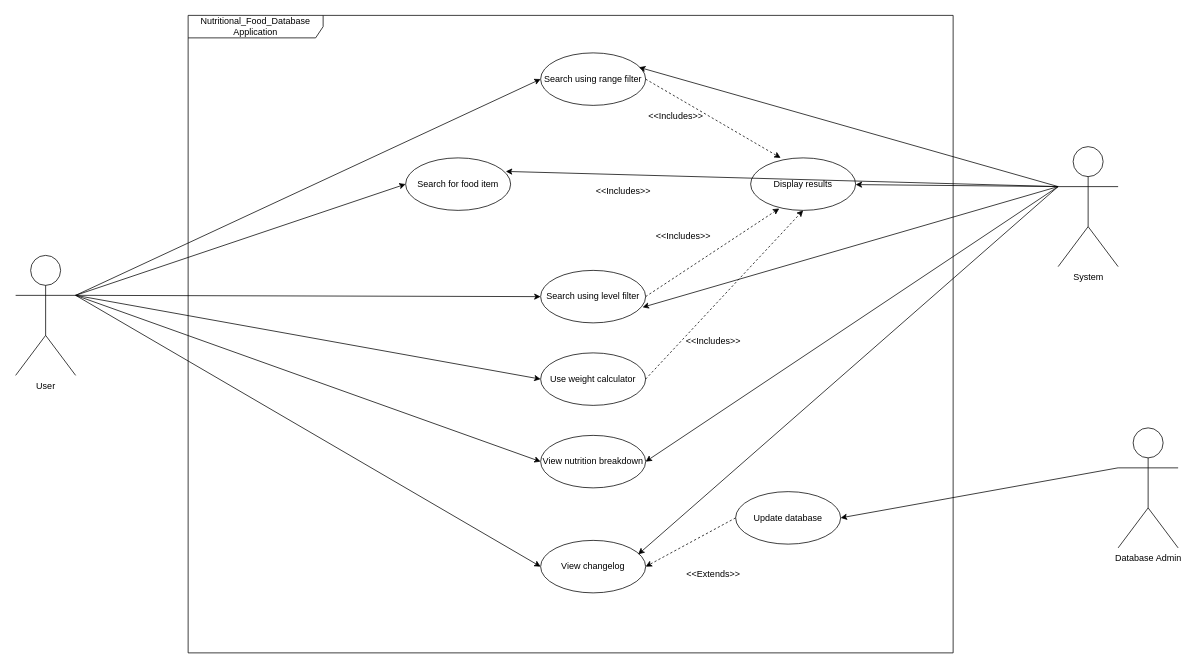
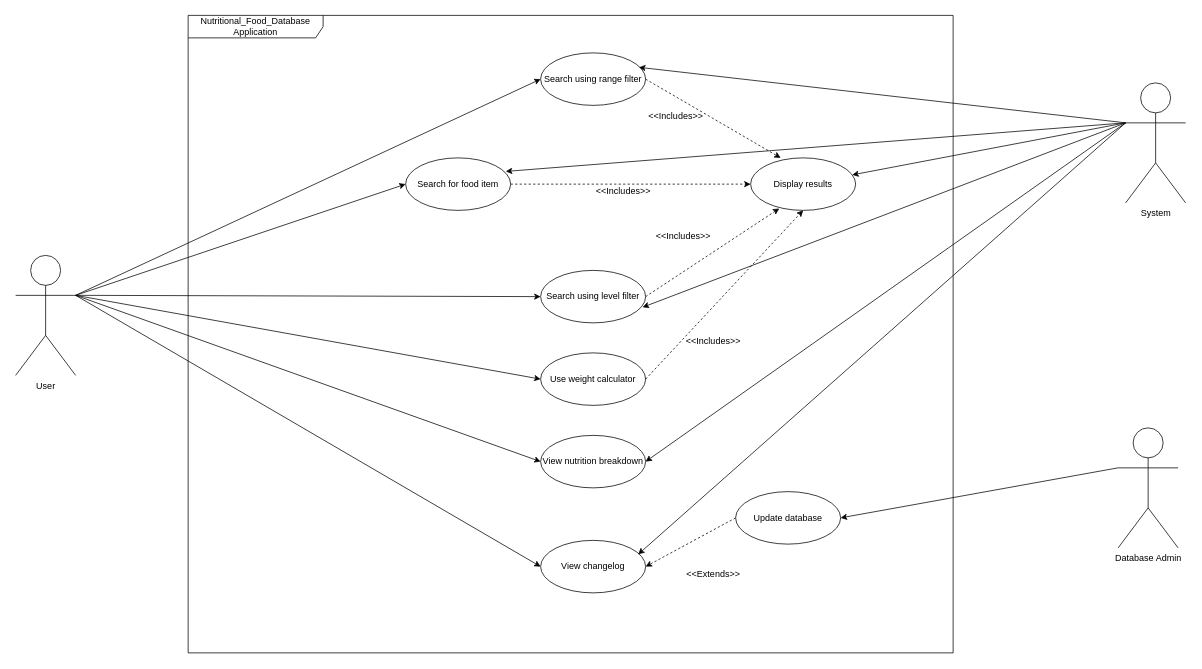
none -> (744, 184)
(1088, 207) -> (1155, 143)
